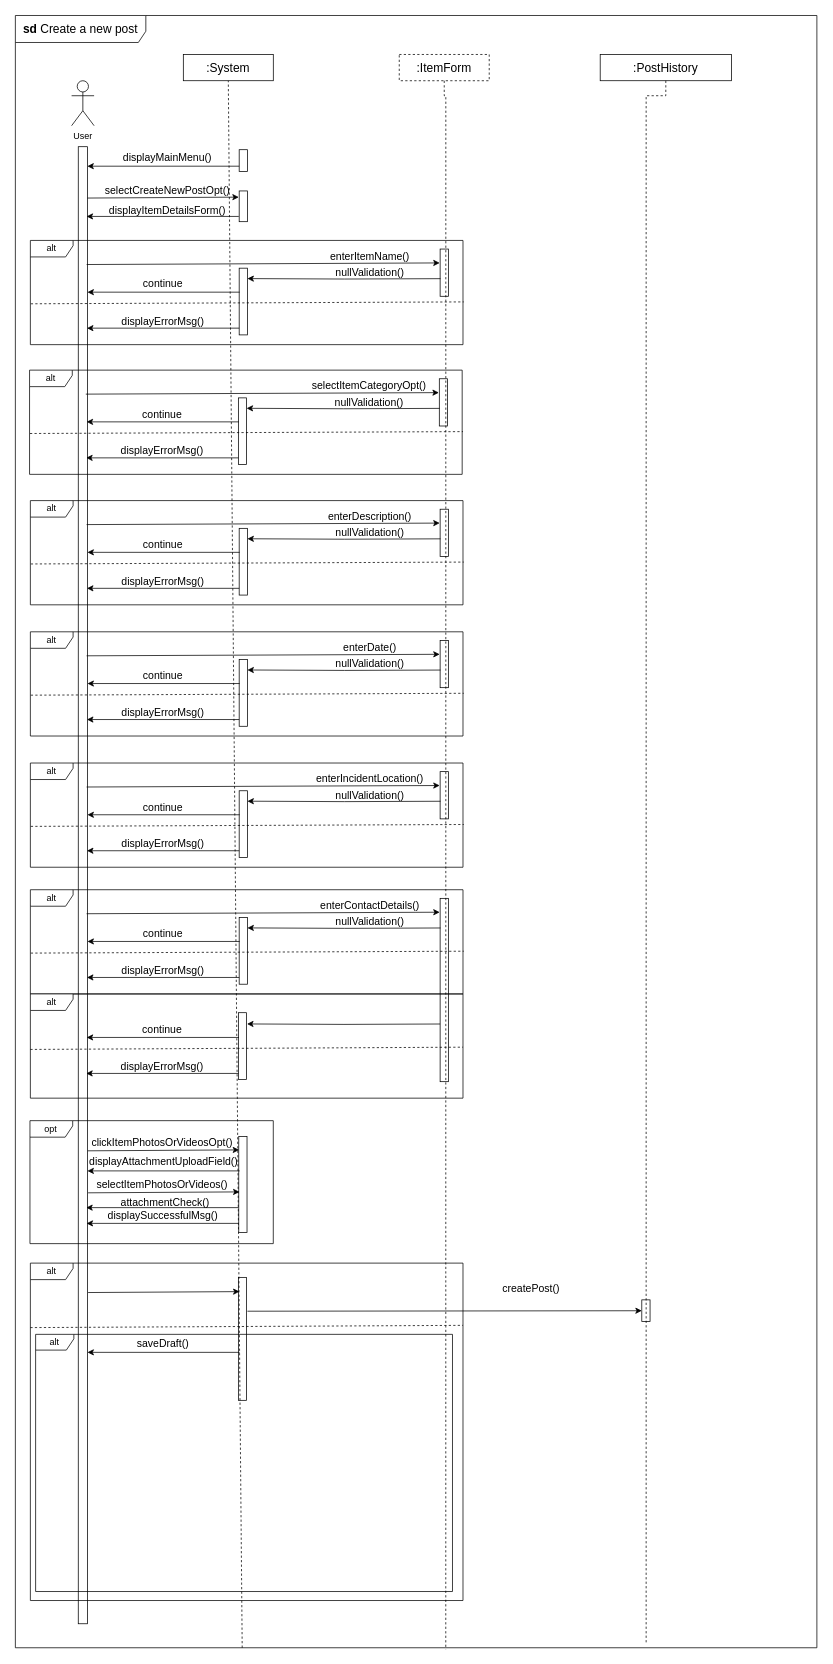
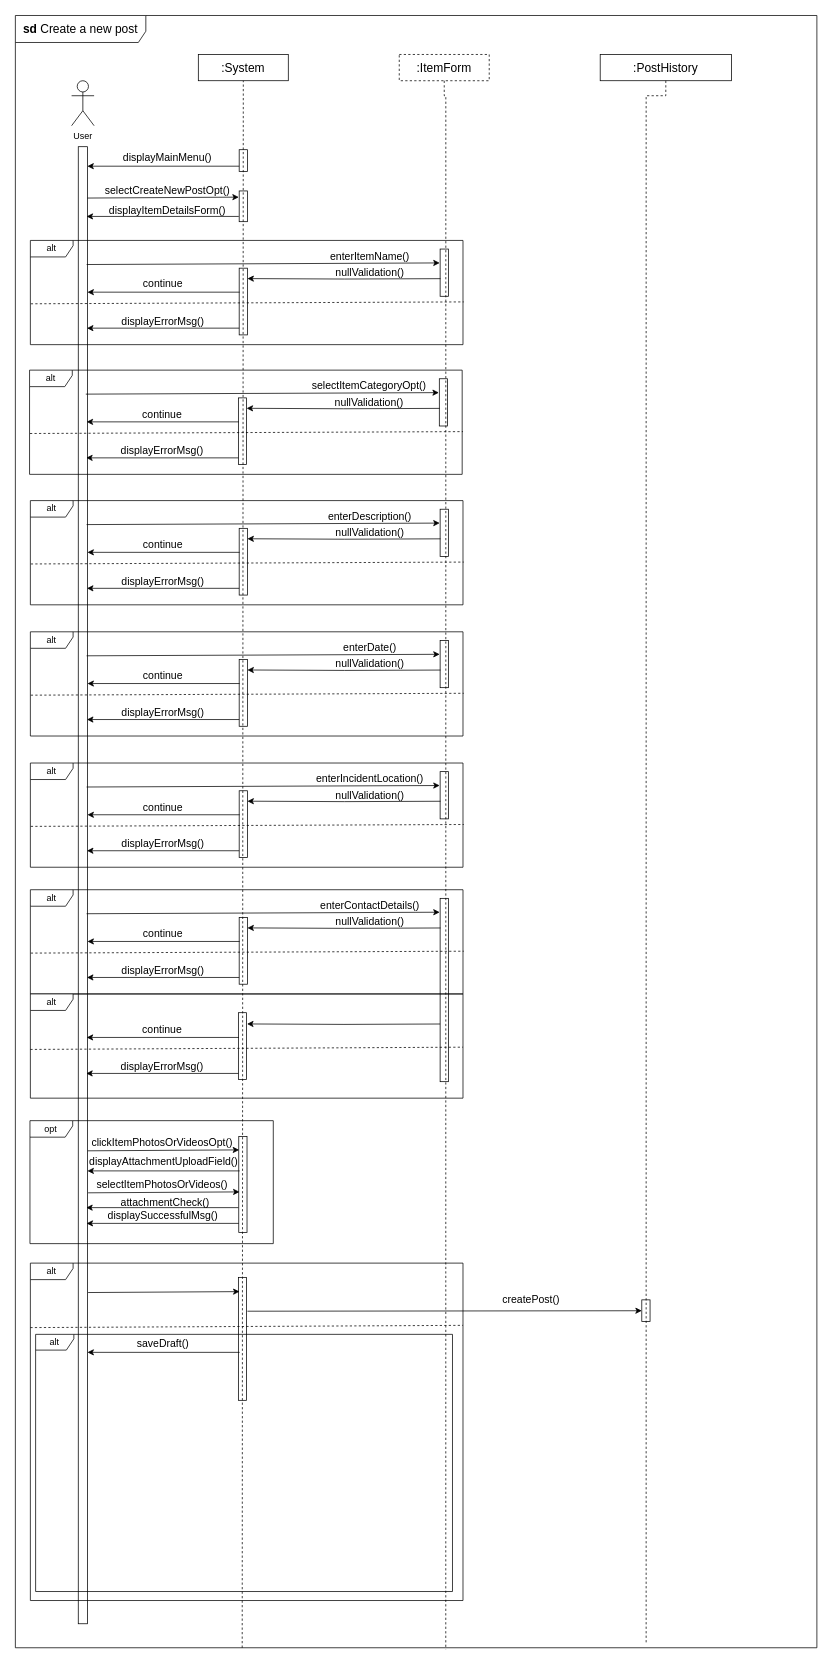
(228, 68) -> (243, 68)
(531, 1289) -> (531, 1300)
